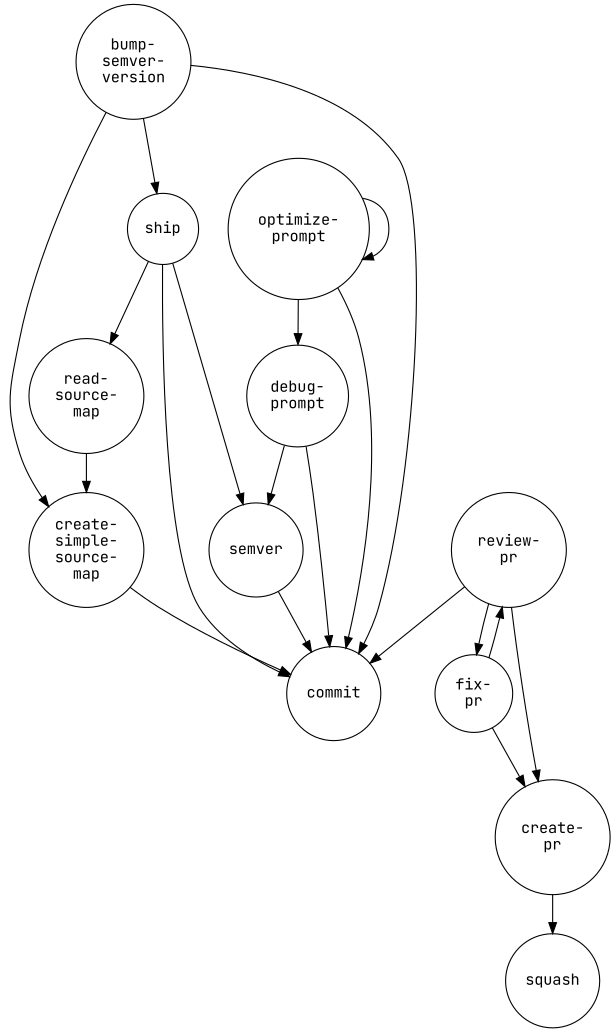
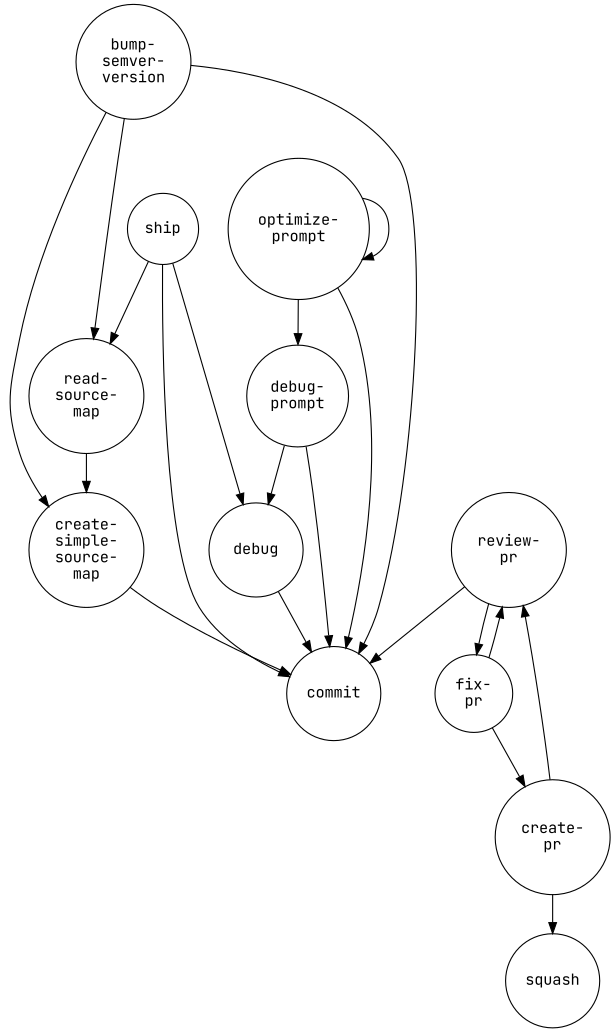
(149, 150) -> (109, 223)
(256, 550) -> (256, 550)
(523, 689) -> (539, 698)
